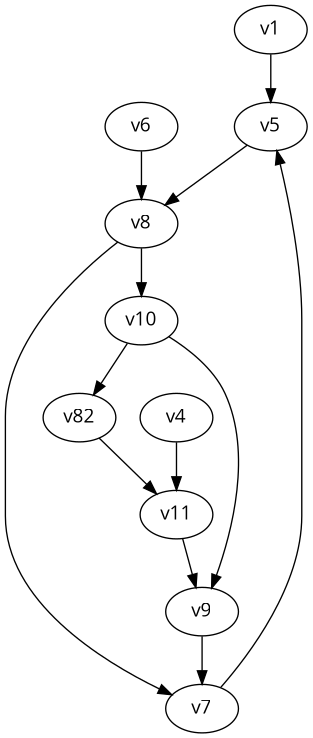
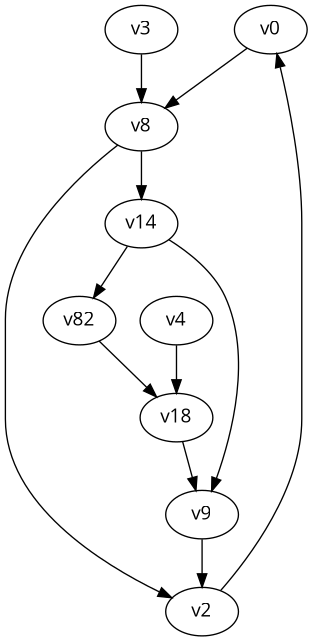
(271, 30) -> none
(141, 127) -> (141, 30)
(271, 127) -> (271, 30)
(141, 321) -> (141, 224)
(176, 515) -> (176, 418)
(202, 709) -> (202, 612)
